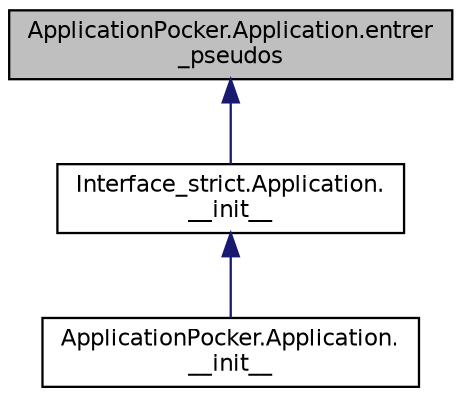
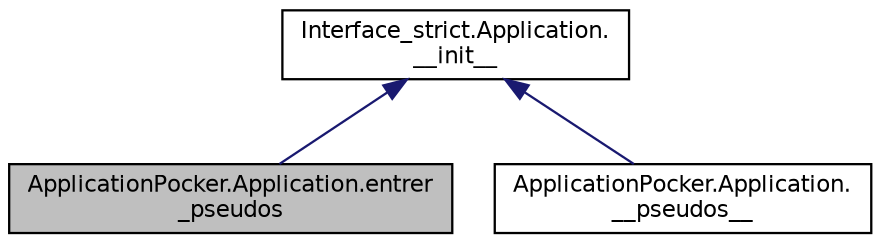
(231, 134) -> (333, 128)
(231, 352) -> (683, 199)
